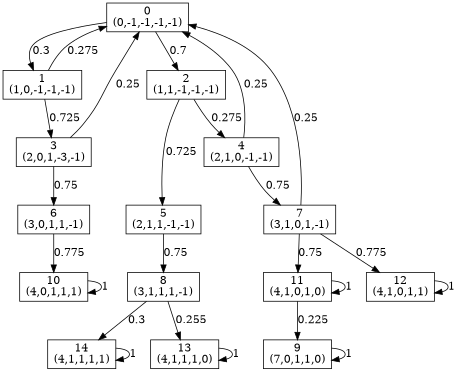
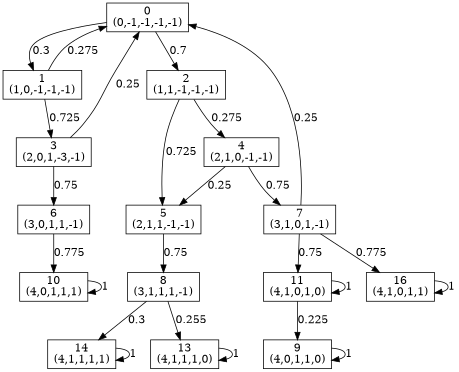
(236, 76) -> (205, 183)
(400, 287) -> (400, 287)
(297, 354) -> (297, 354)
